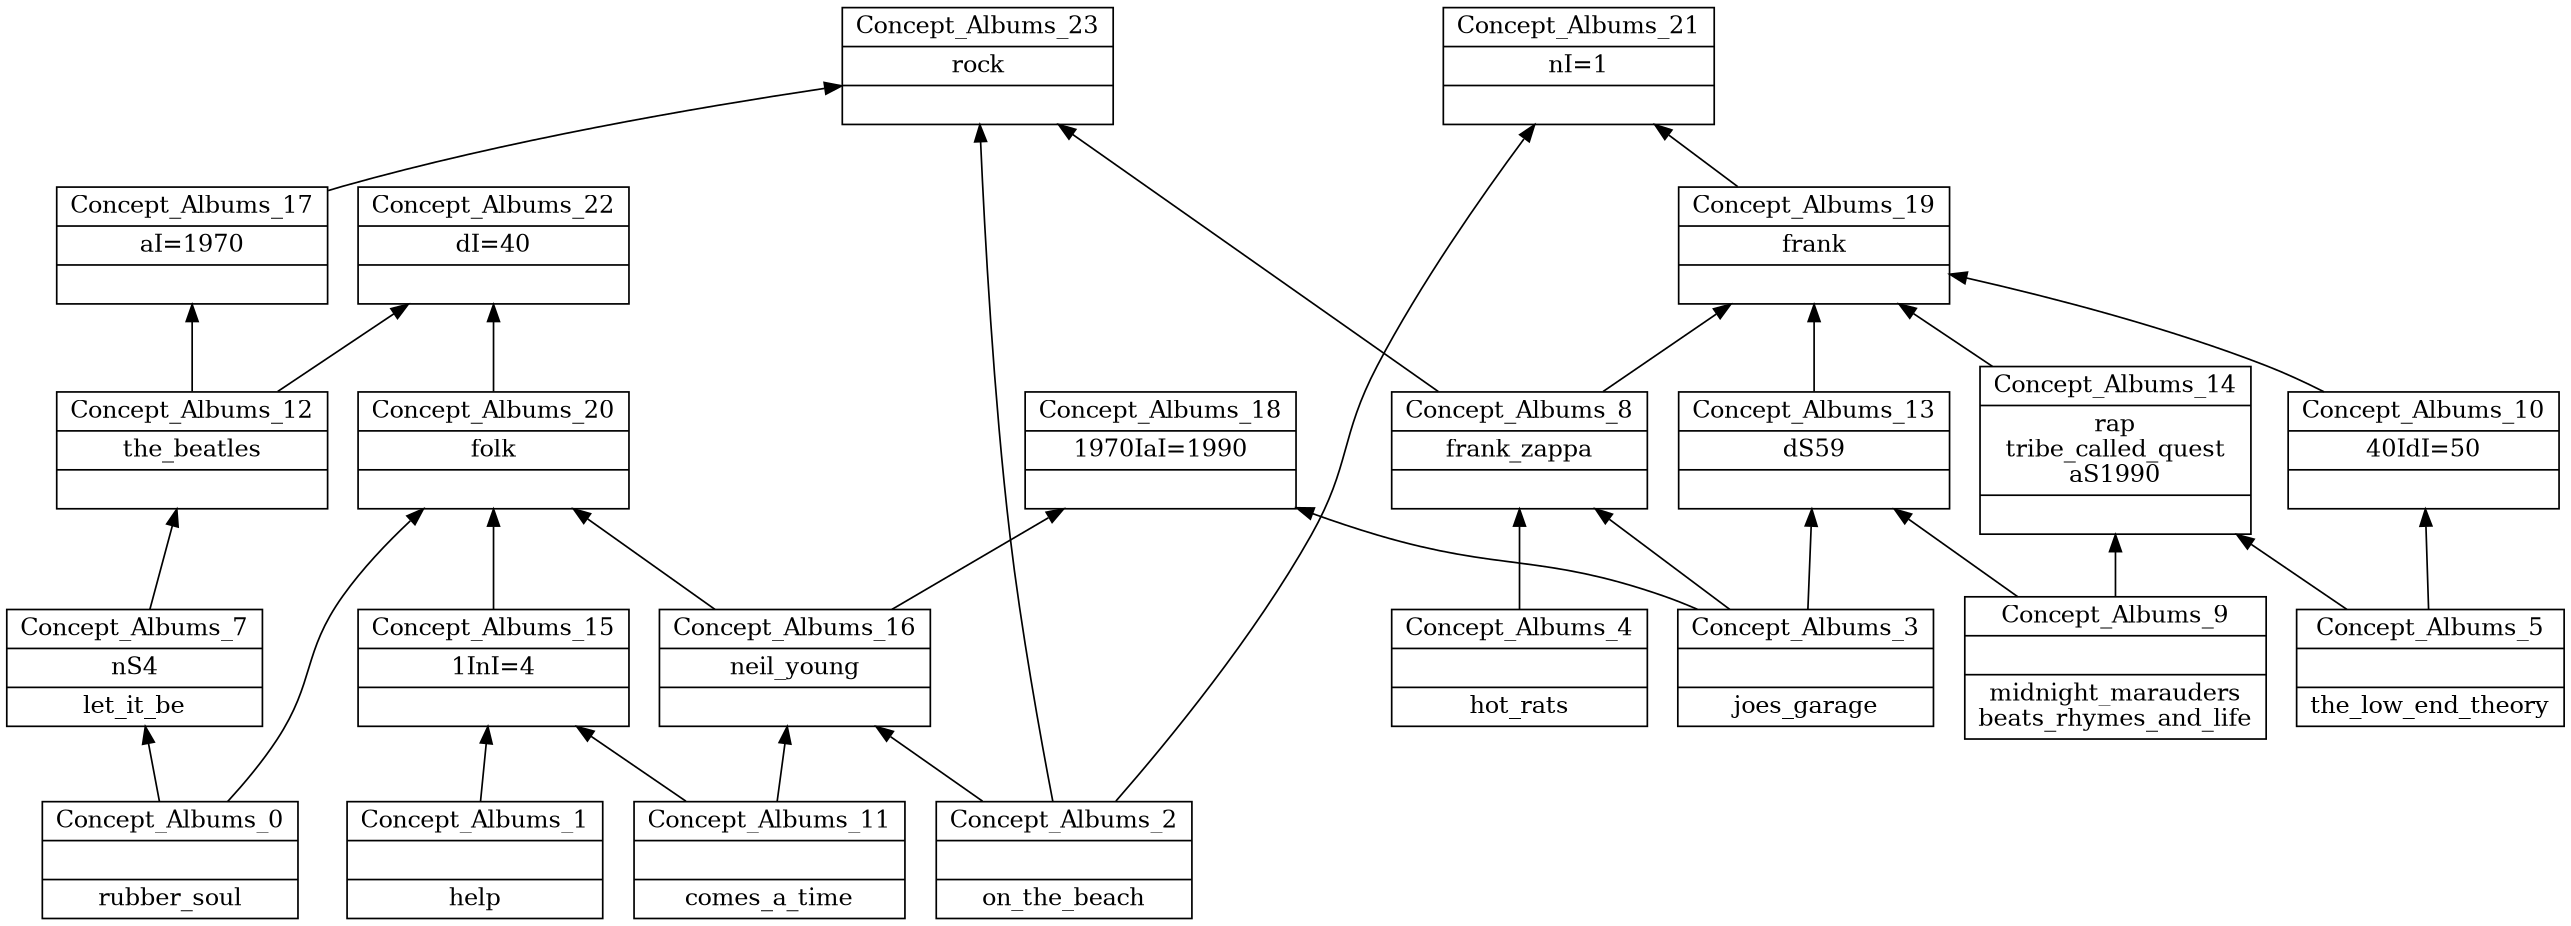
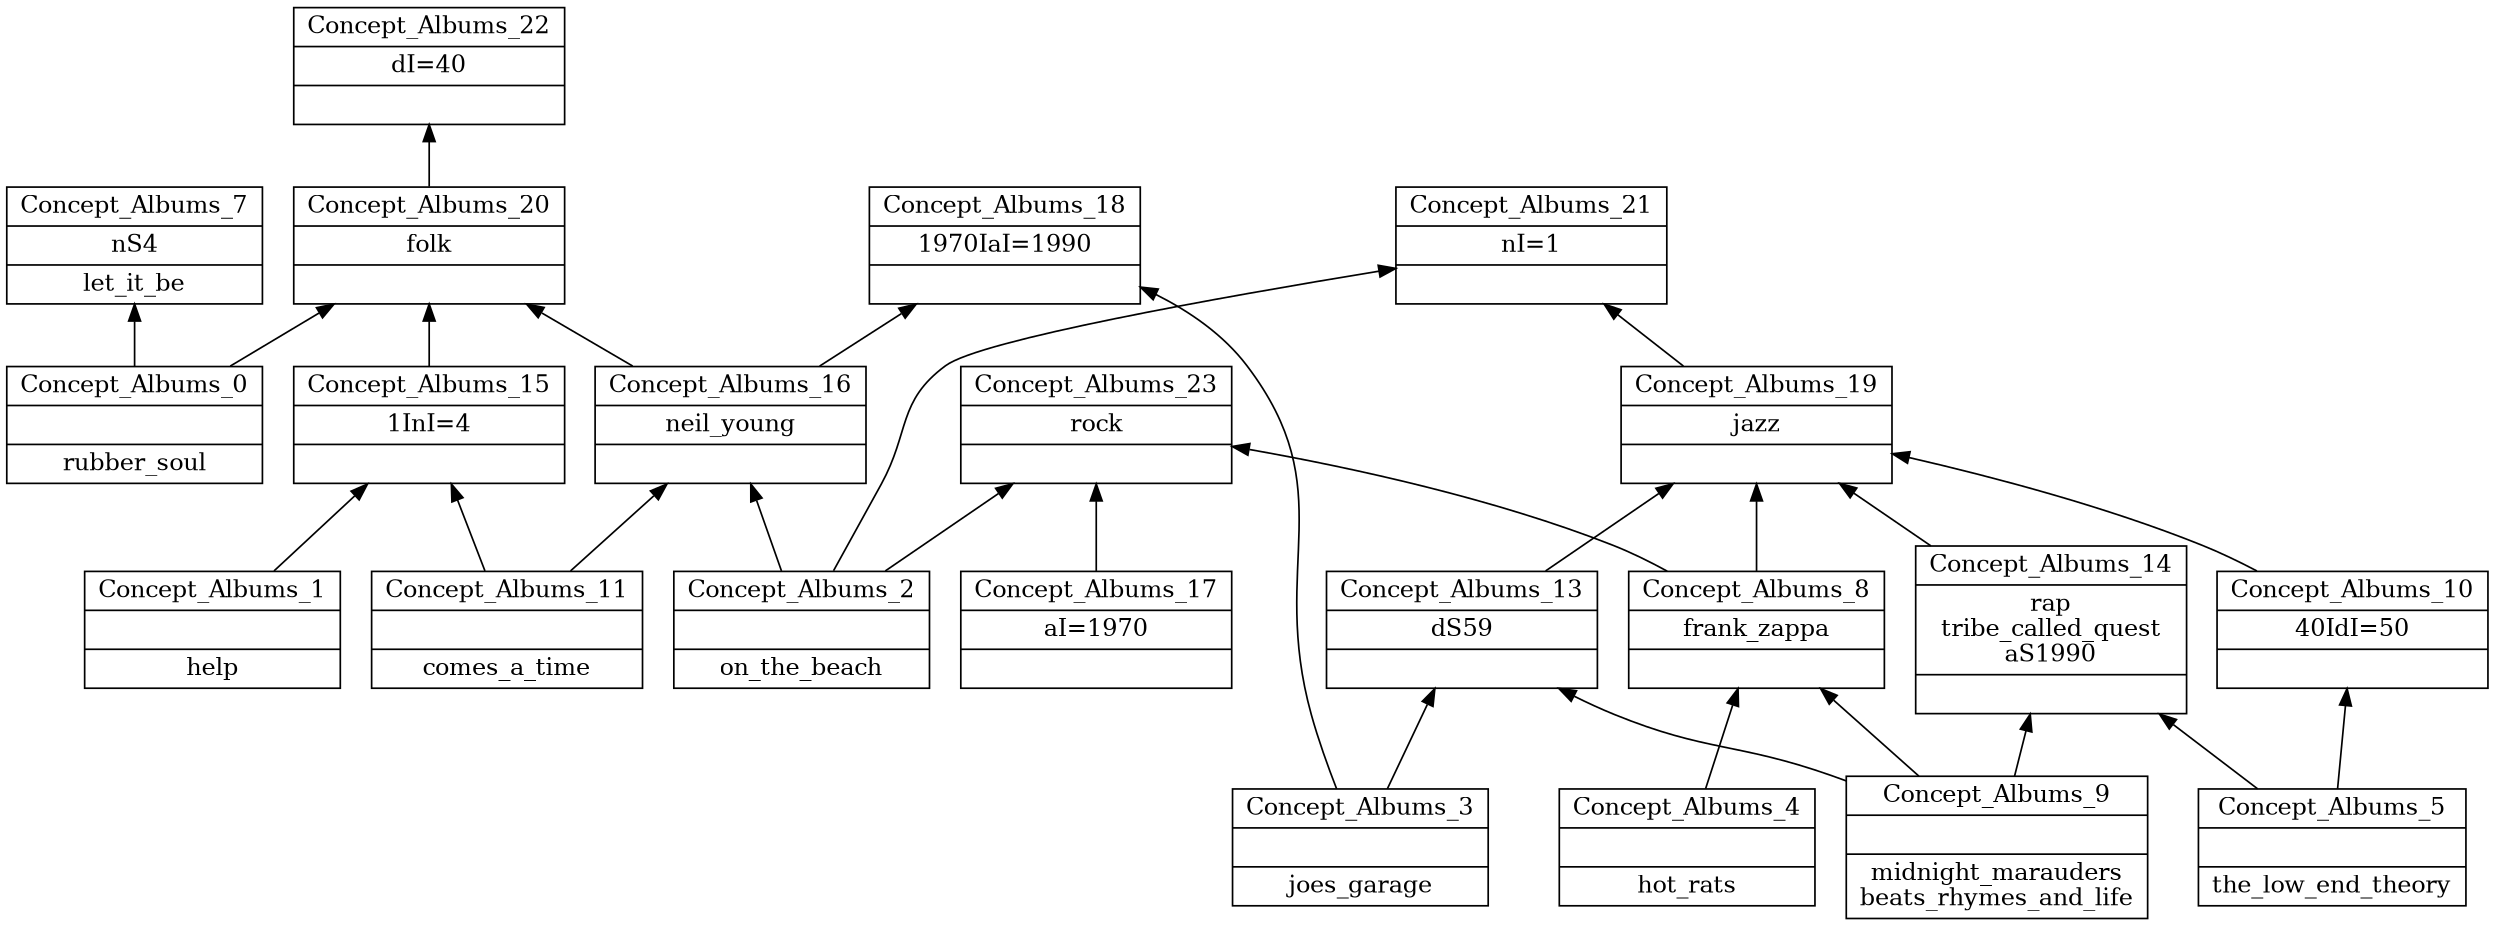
(1814, 245) -> (1757, 424)
(192, 450) -> none
(1670, 564) -> (1876, 738)
